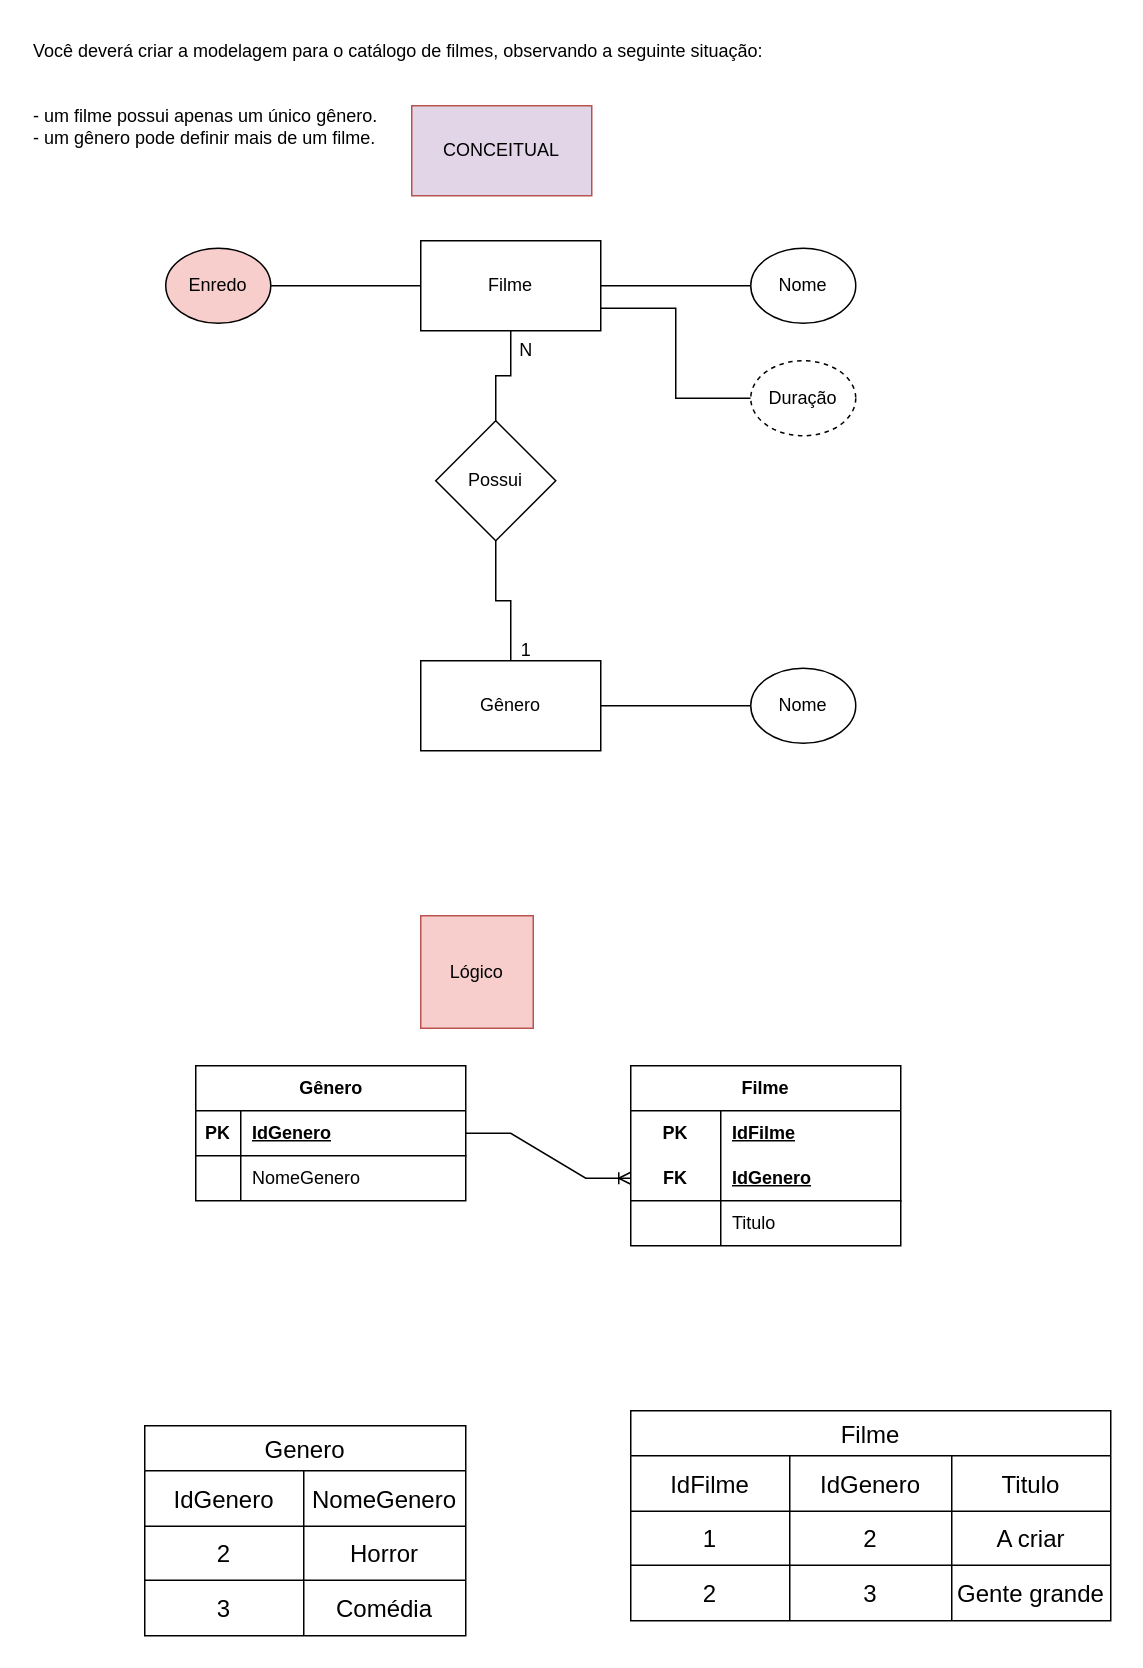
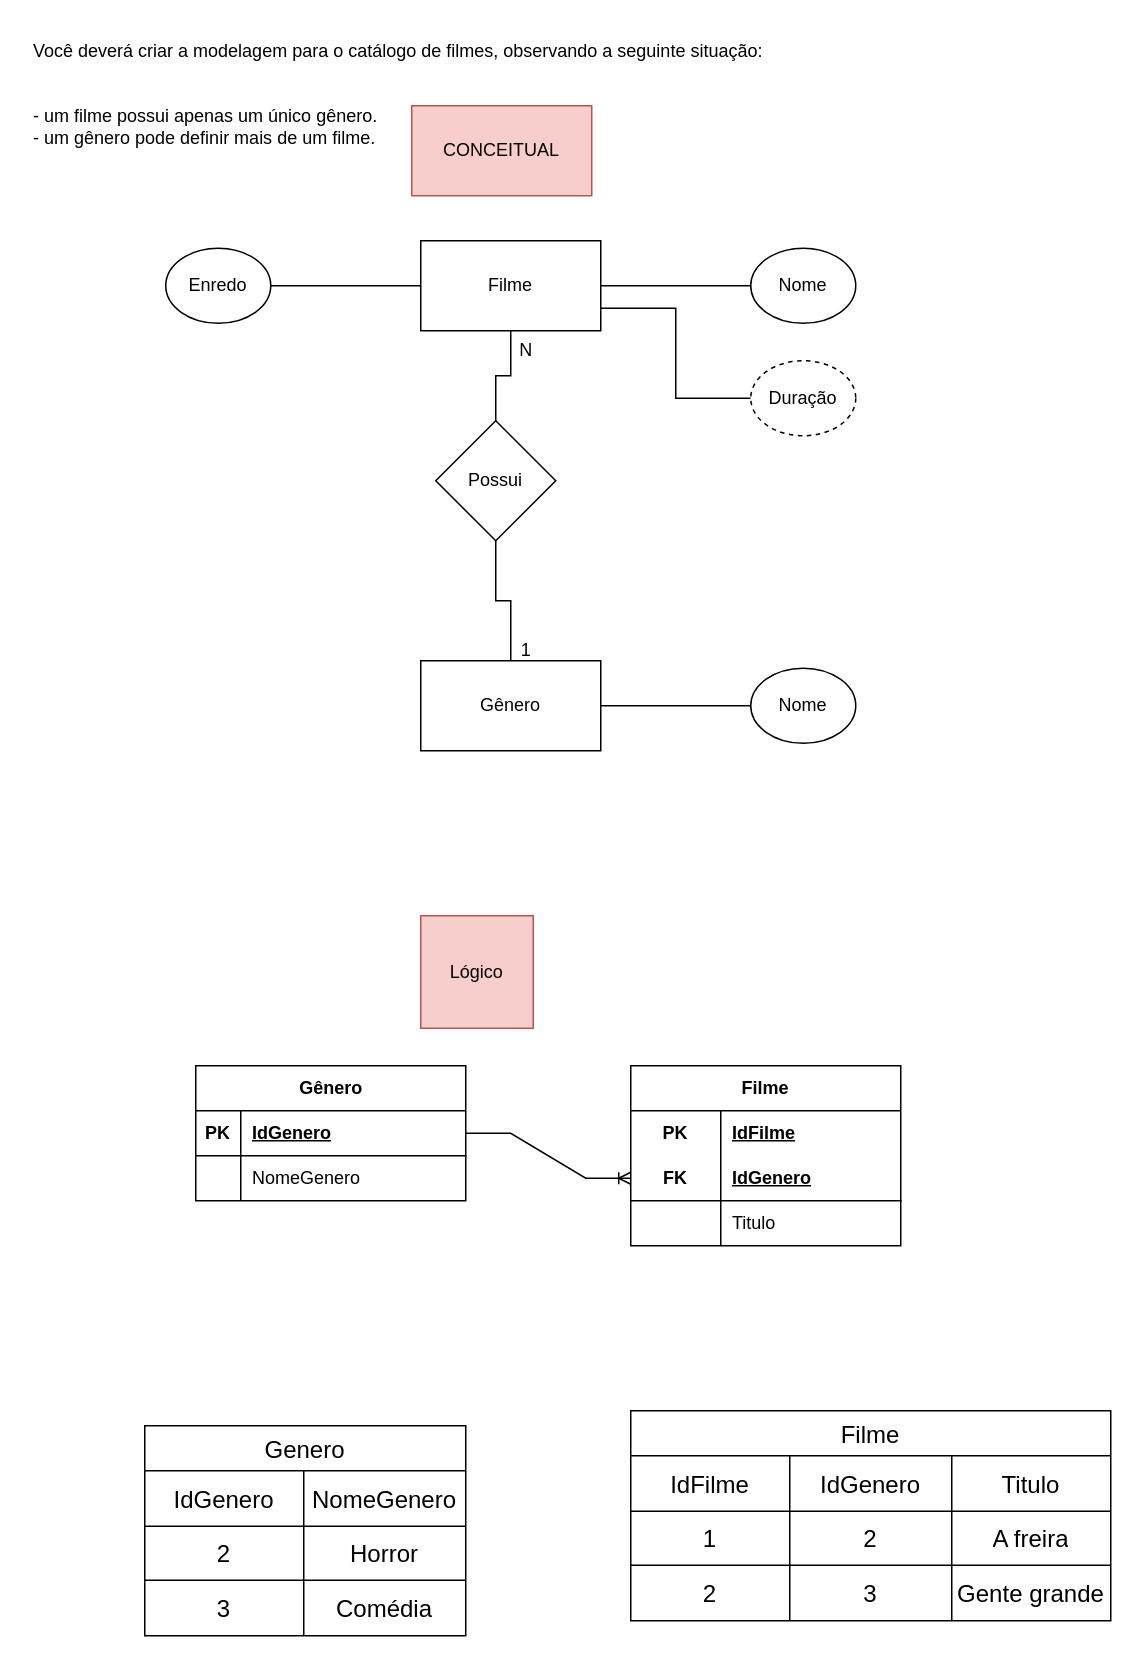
(502, 151) -> (502, 151)
(218, 286) -> (218, 286)
(1031, 1538) -> (1031, 1538)
